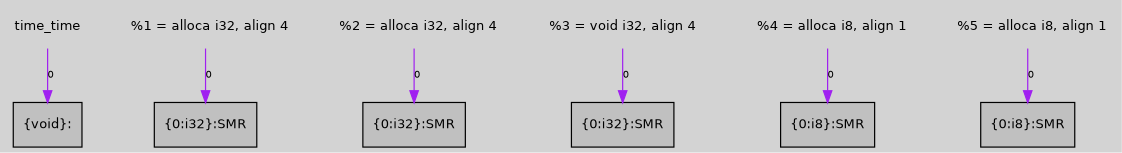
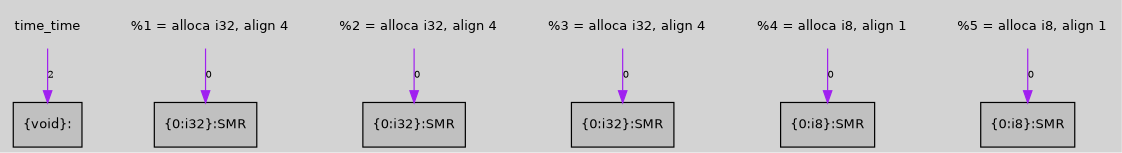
(623, 27) -> (623, 27)
(51, 75) -> (51, 75)
